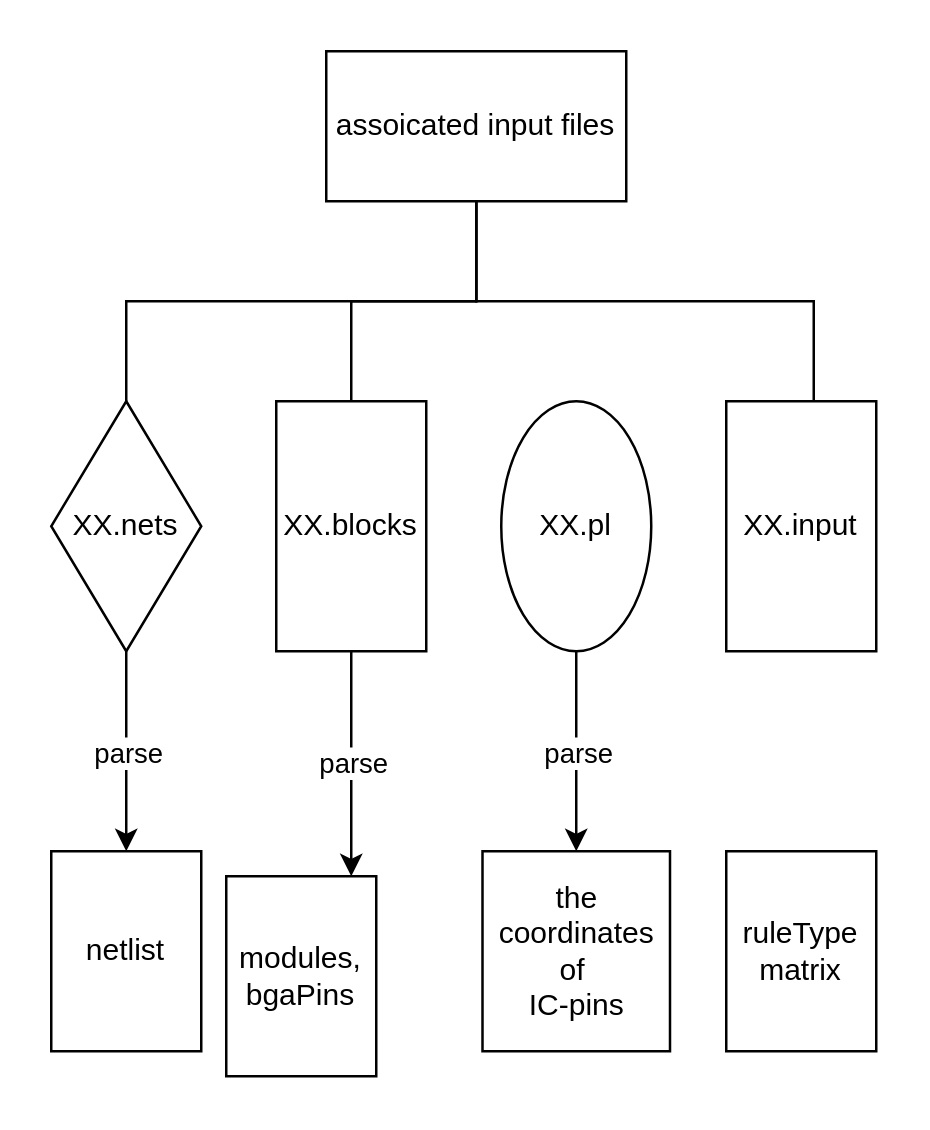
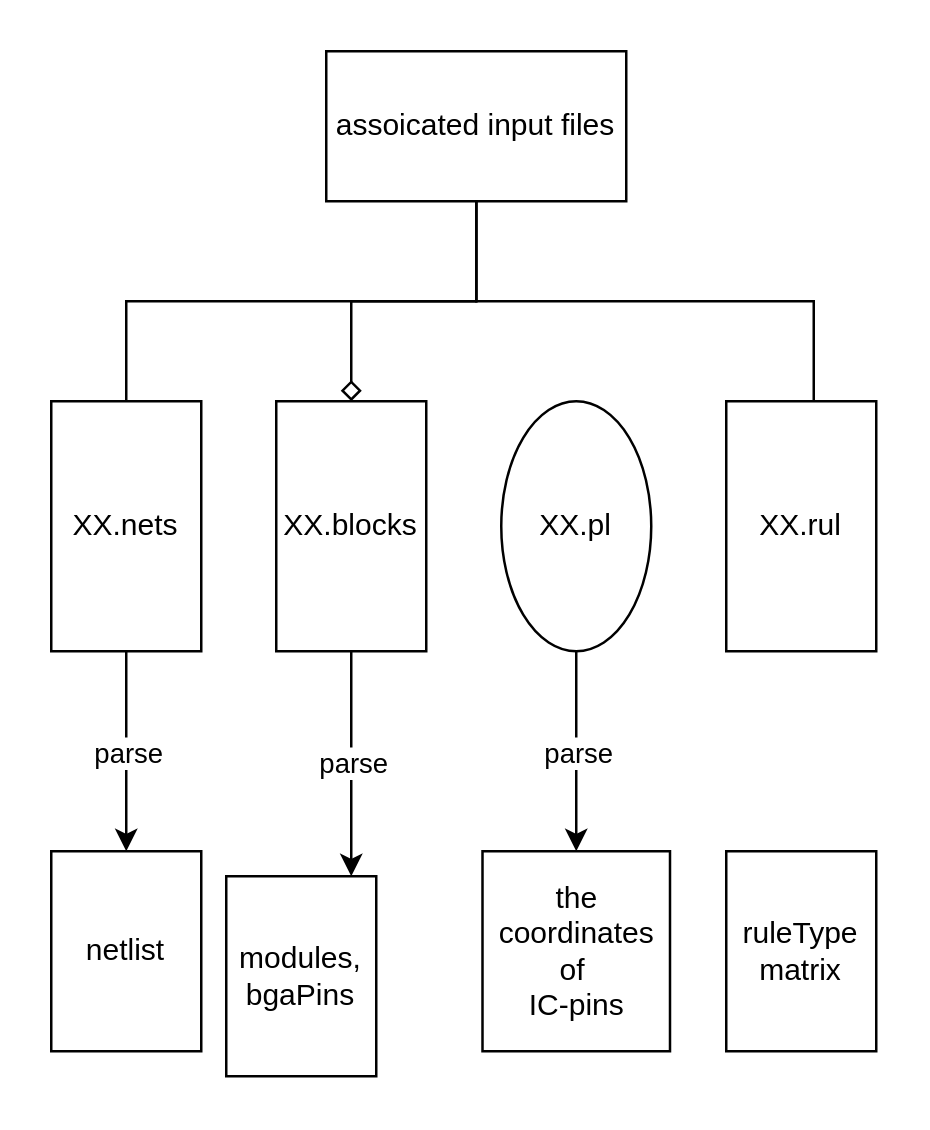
(351, 390) -> (351, 381)
(126, 526) -> (126, 526)
(801, 526) -> (801, 526)
